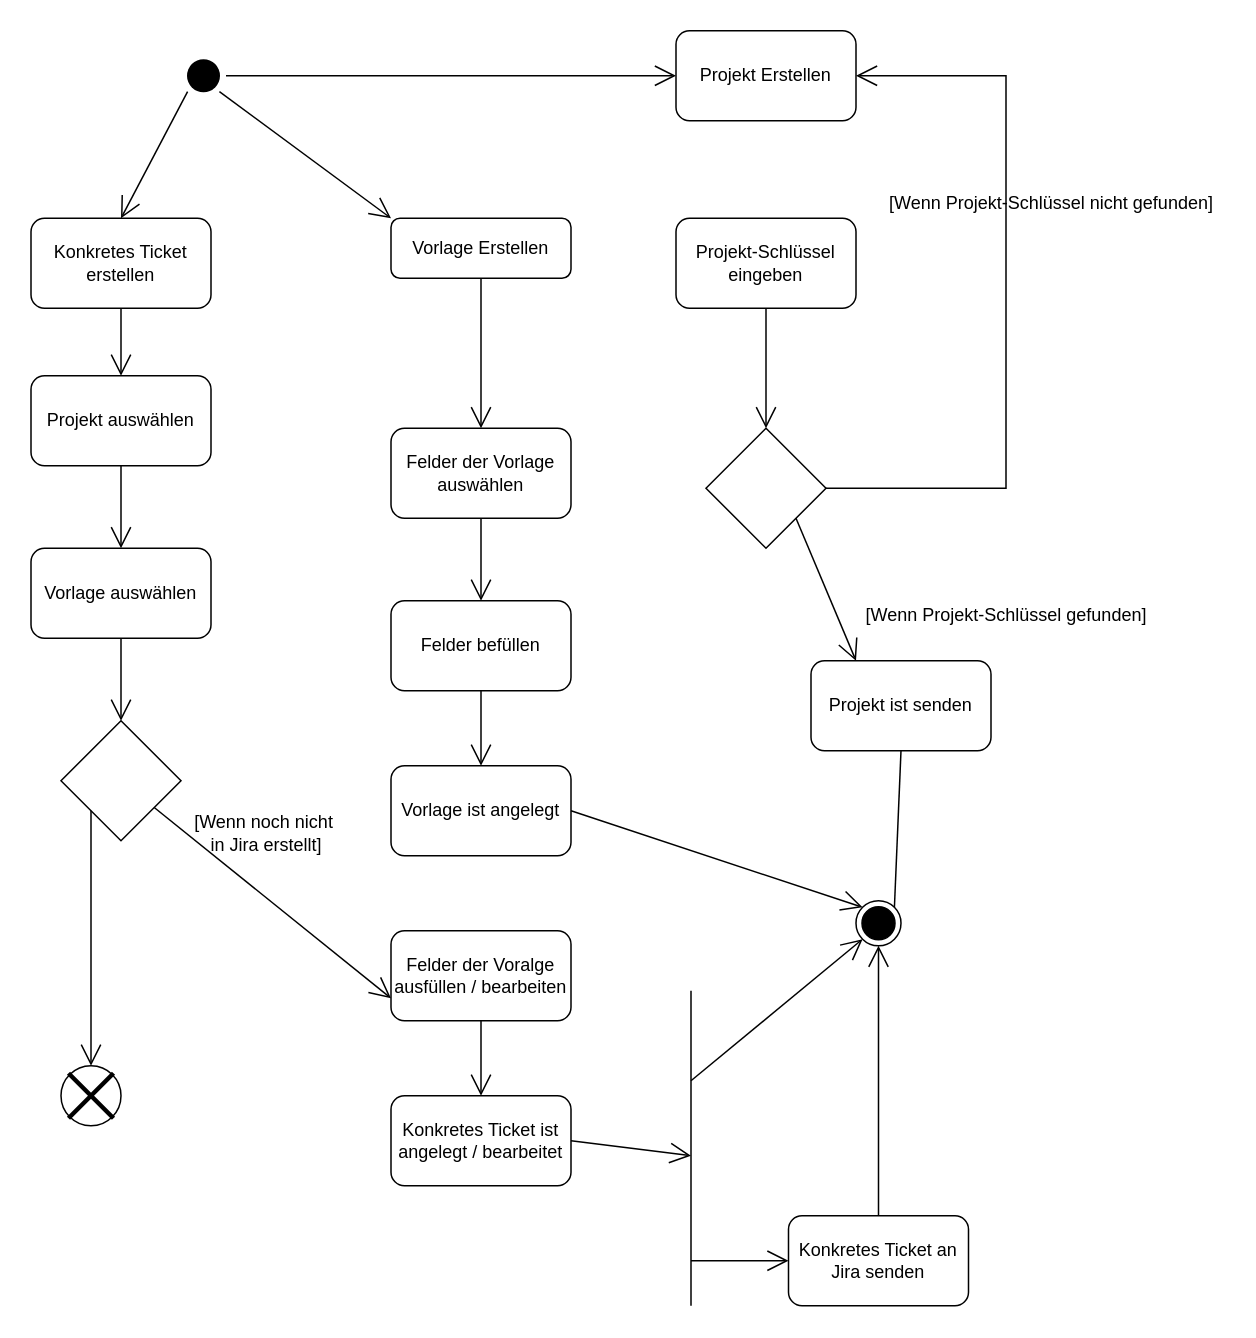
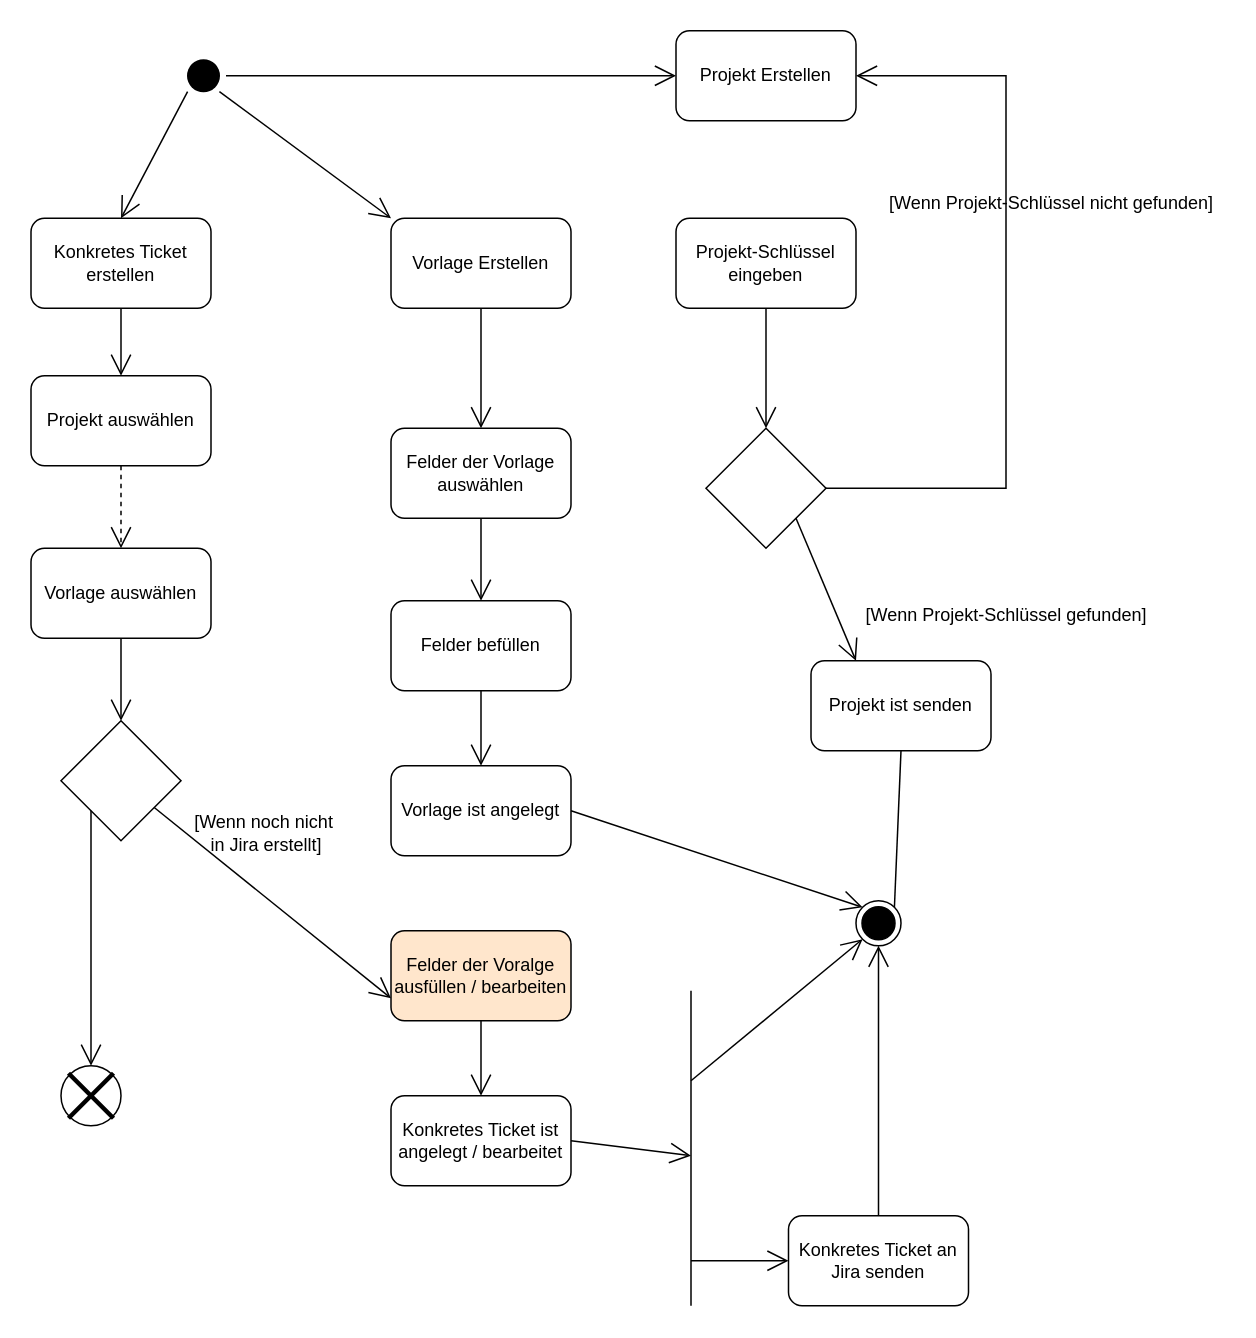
(481, 248) -> (481, 263)
(121, 506) -> (121, 506)
(481, 976) -> (481, 976)
